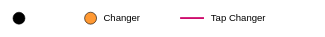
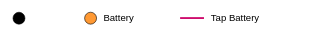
(122, 18) -> (122, 18)
(240, 18) -> (240, 18)
